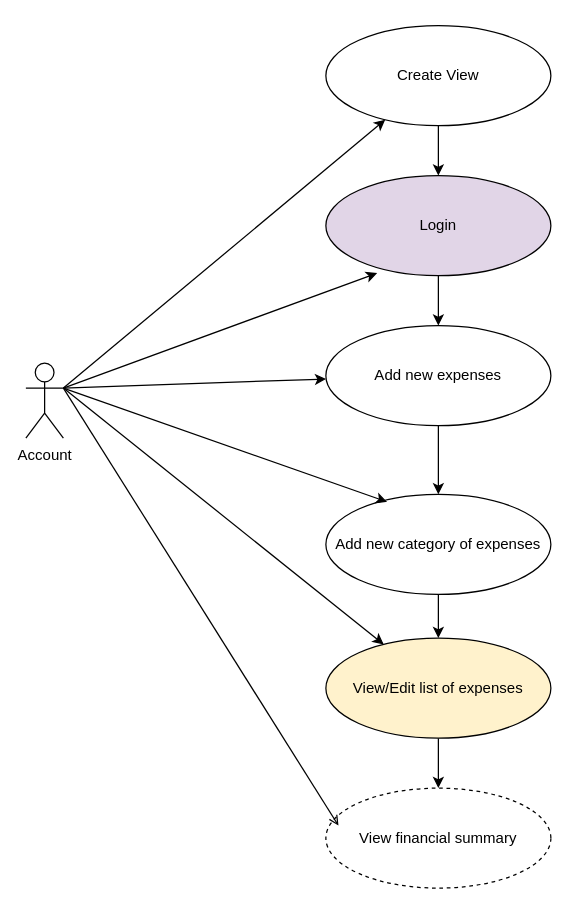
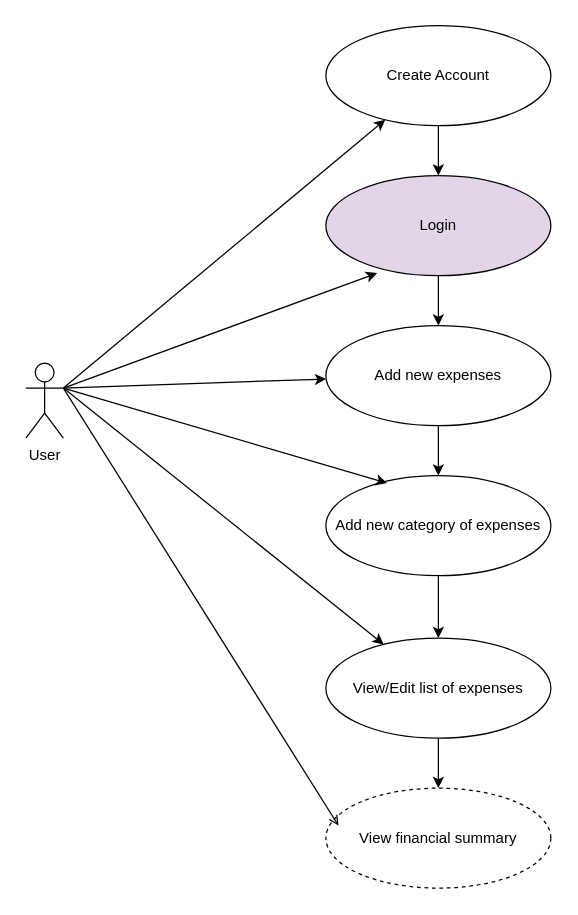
(438, 76) -> (438, 76)
(45, 456) -> (45, 456)
(438, 544) -> (438, 526)
(438, 688) -> (438, 688)
